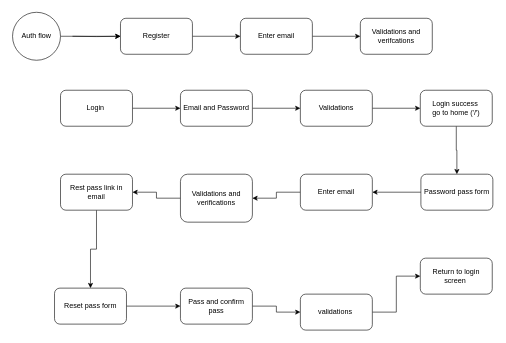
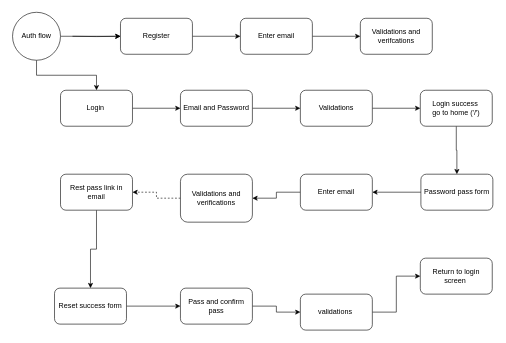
none -> (36, 68)
(156, 197) -> (156, 197)
(90, 306) -> (90, 306)
